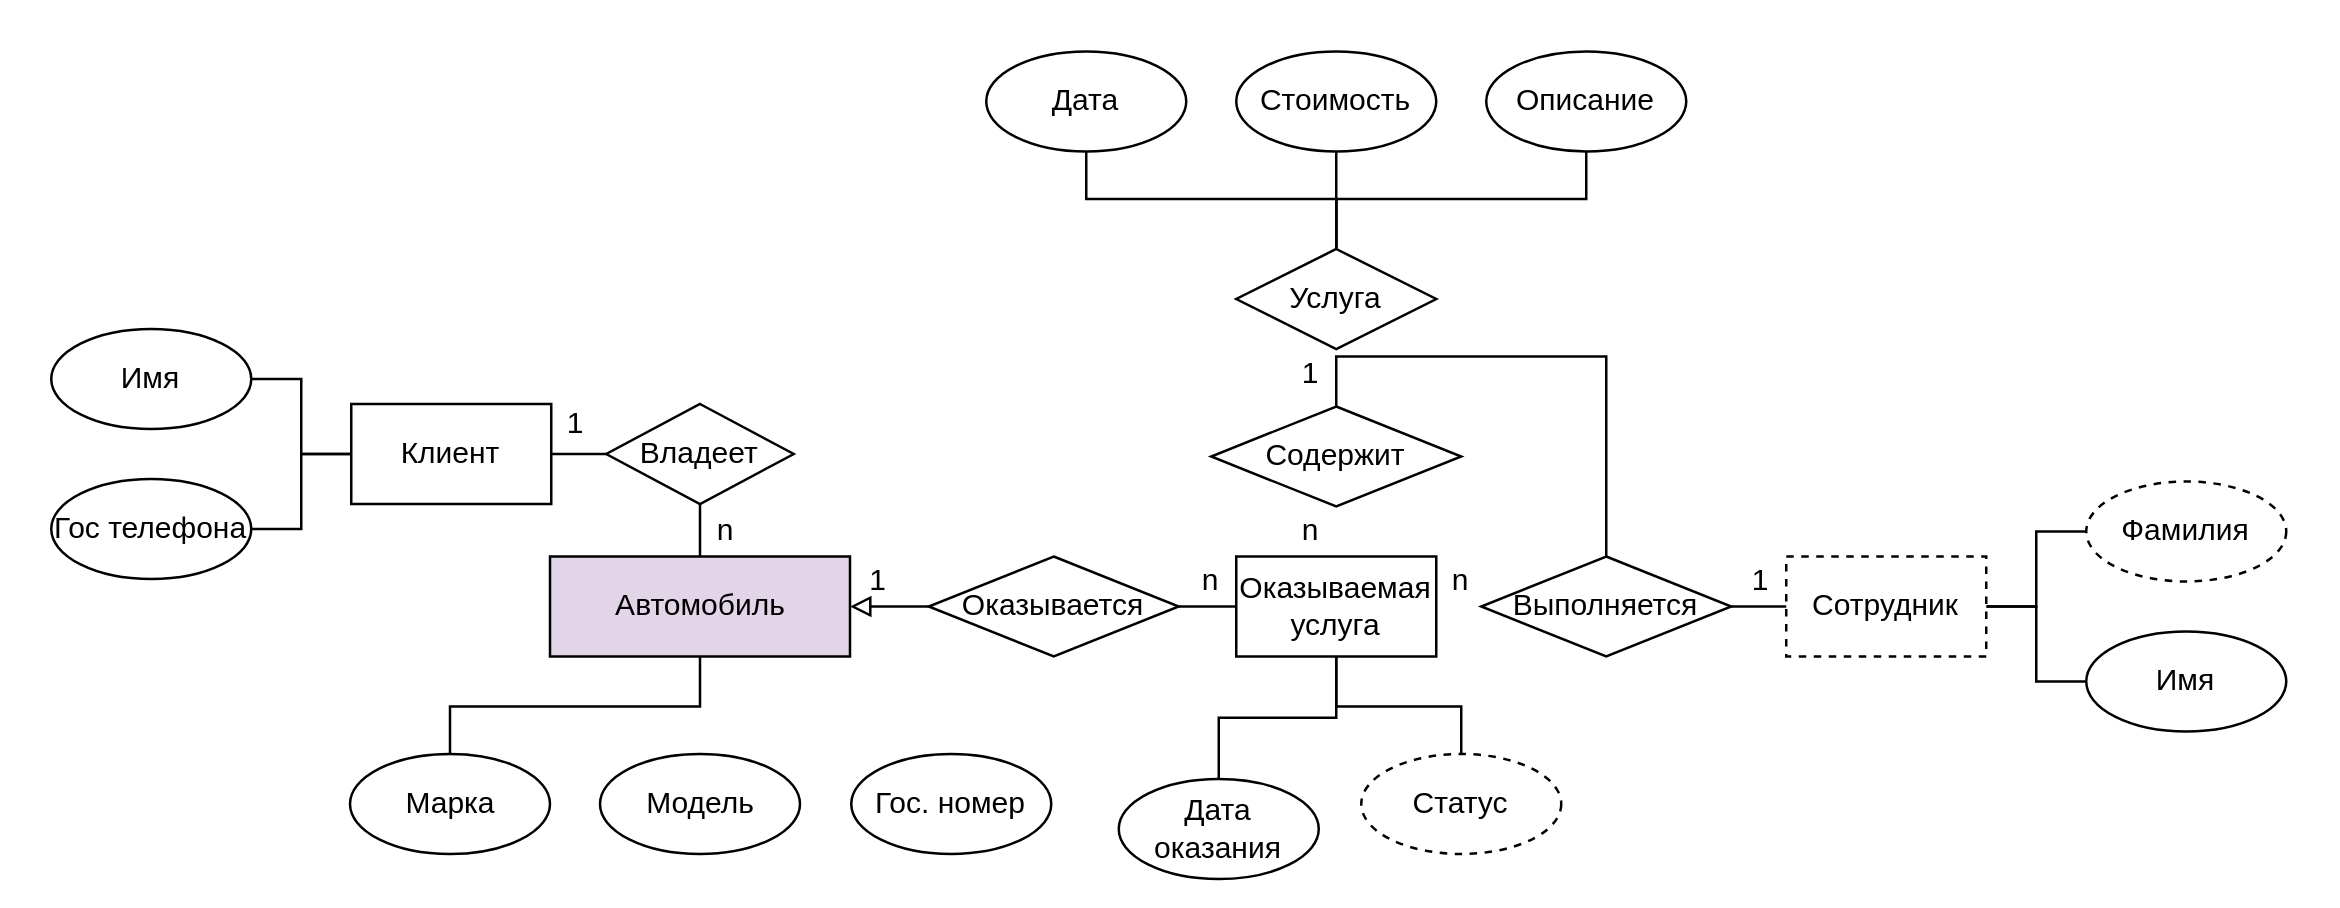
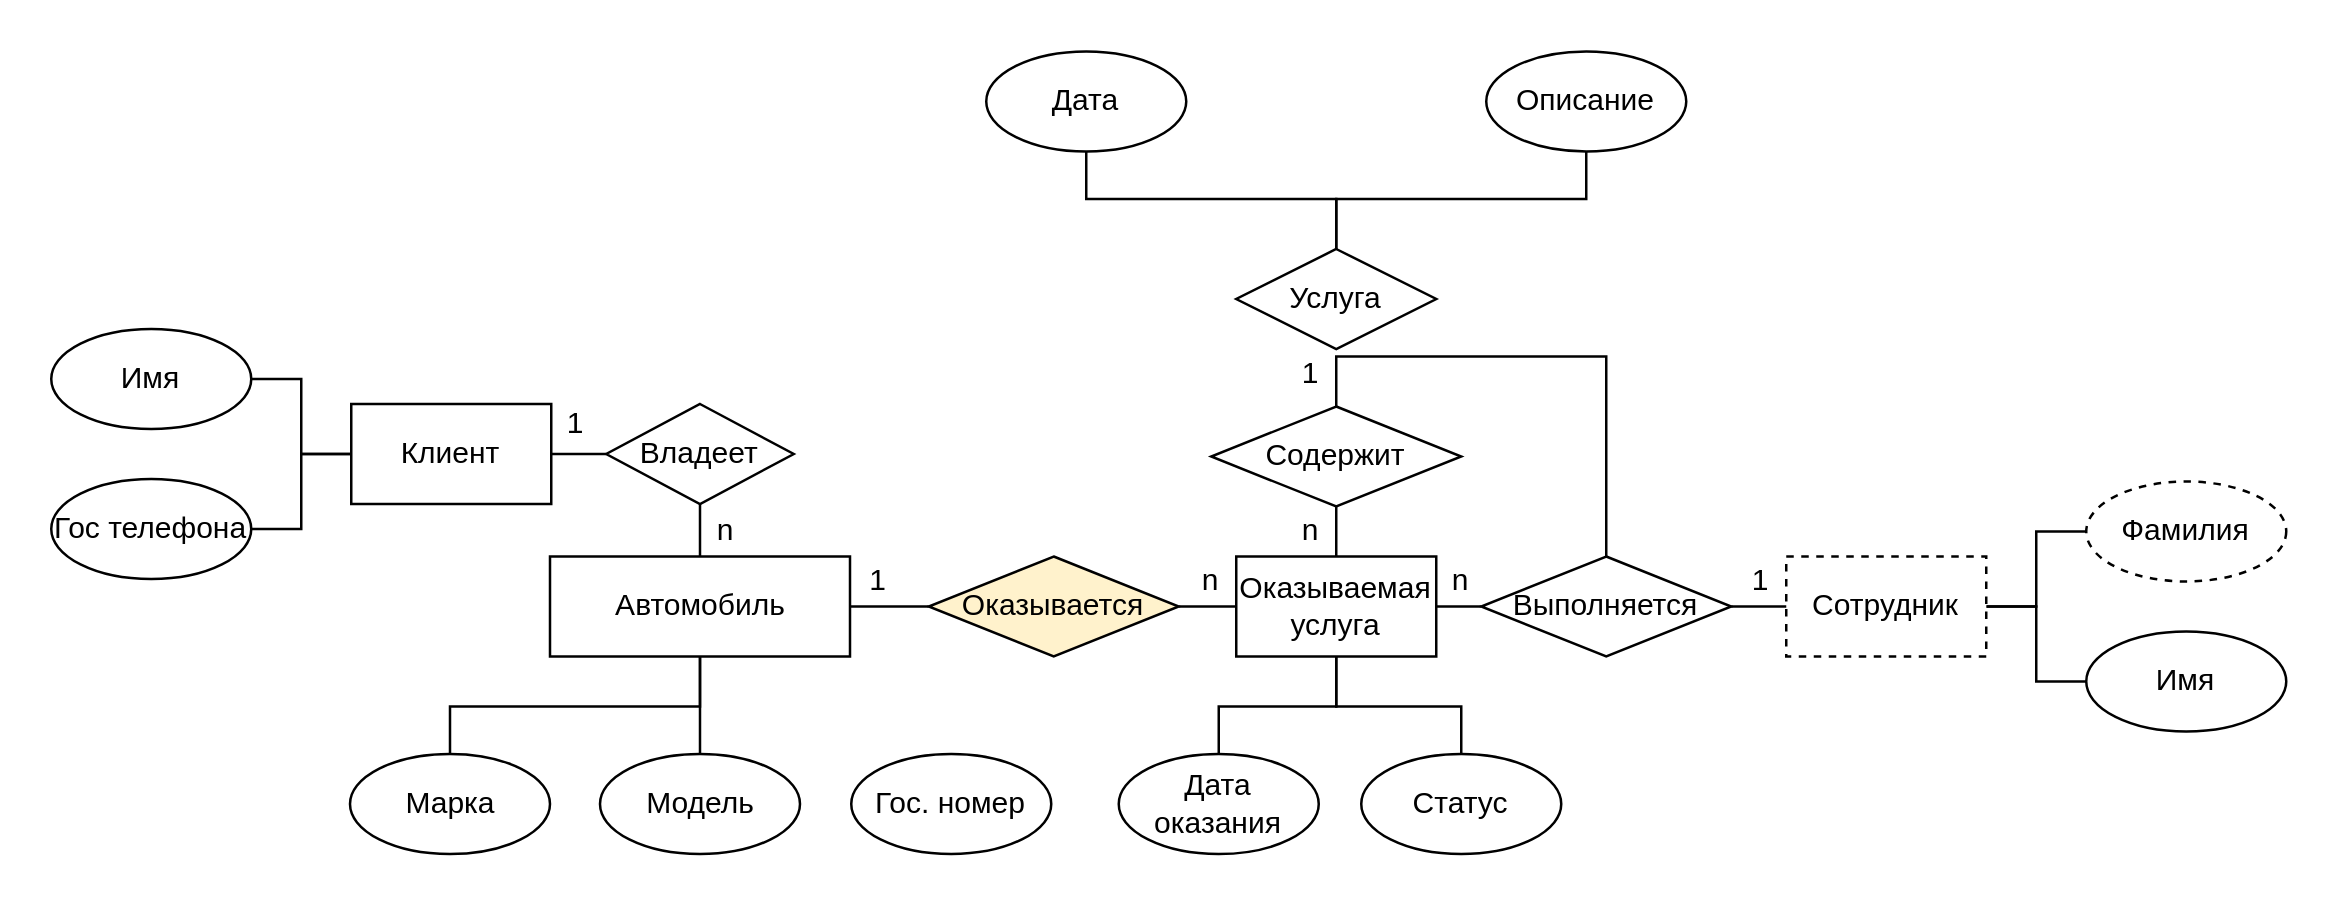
(1336, 101) -> none
(1336, 172) -> none
none -> (1336, 531)
(700, 606) -> (700, 606)
(872, 606) -> (863, 606)
(1054, 606) -> (1054, 606)
none -> (1459, 606)
none -> (700, 732)
(1461, 804) -> (1461, 804)
(1219, 829) -> (1219, 804)
